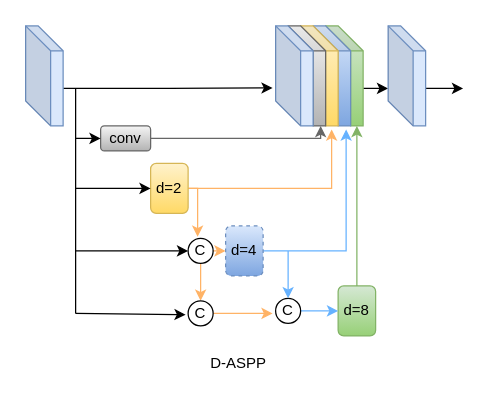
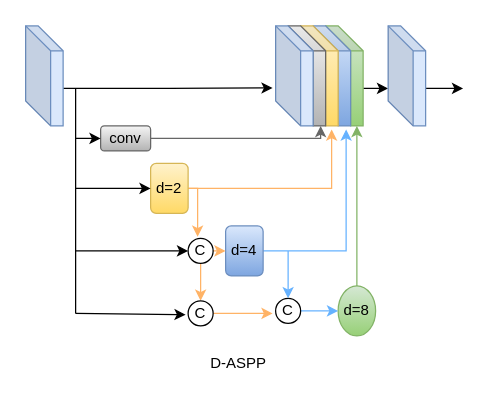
(244, 251) -> (244, 251)
(357, 311) -> (357, 311)
